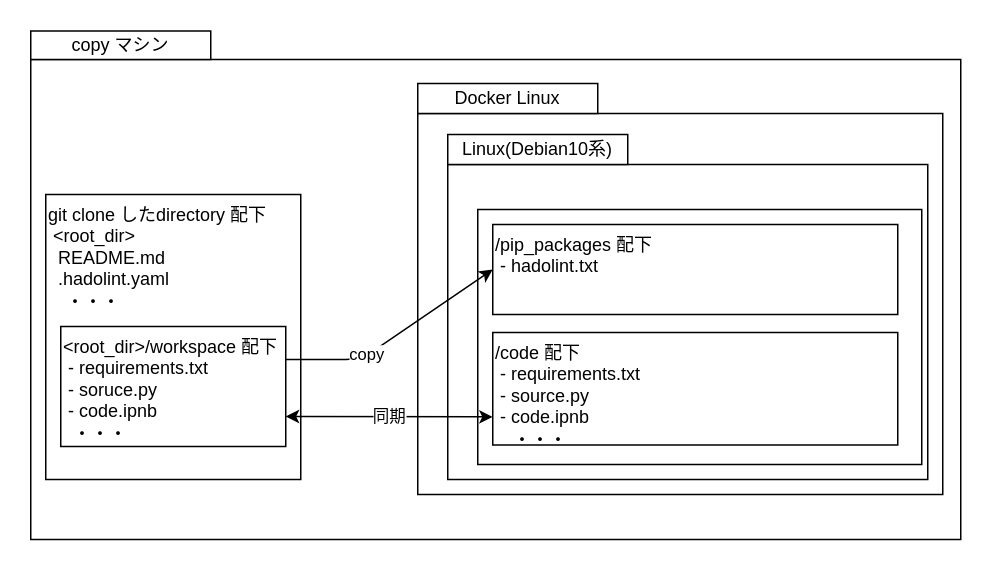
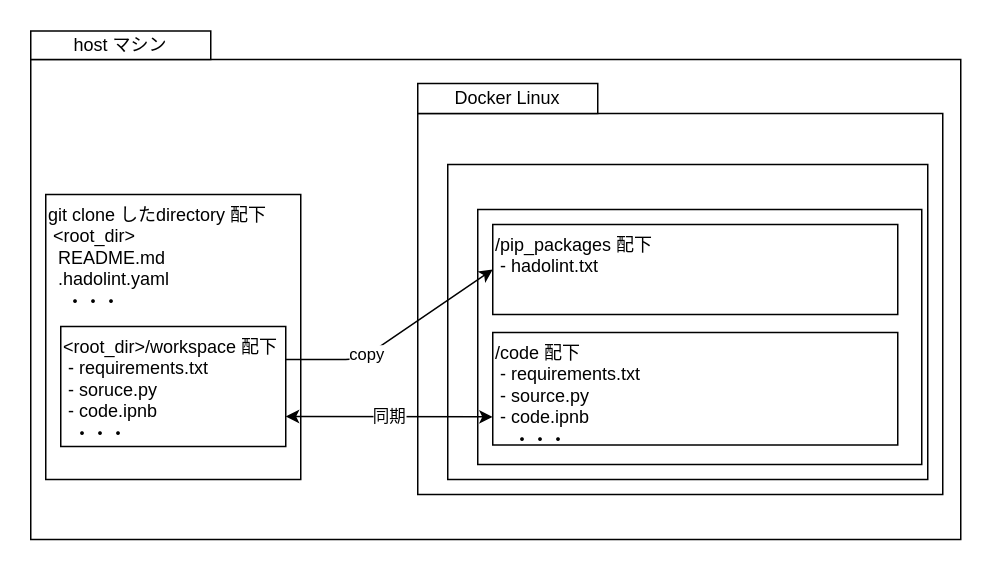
(121, 46) -> (121, 46)
(538, 149) -> none
